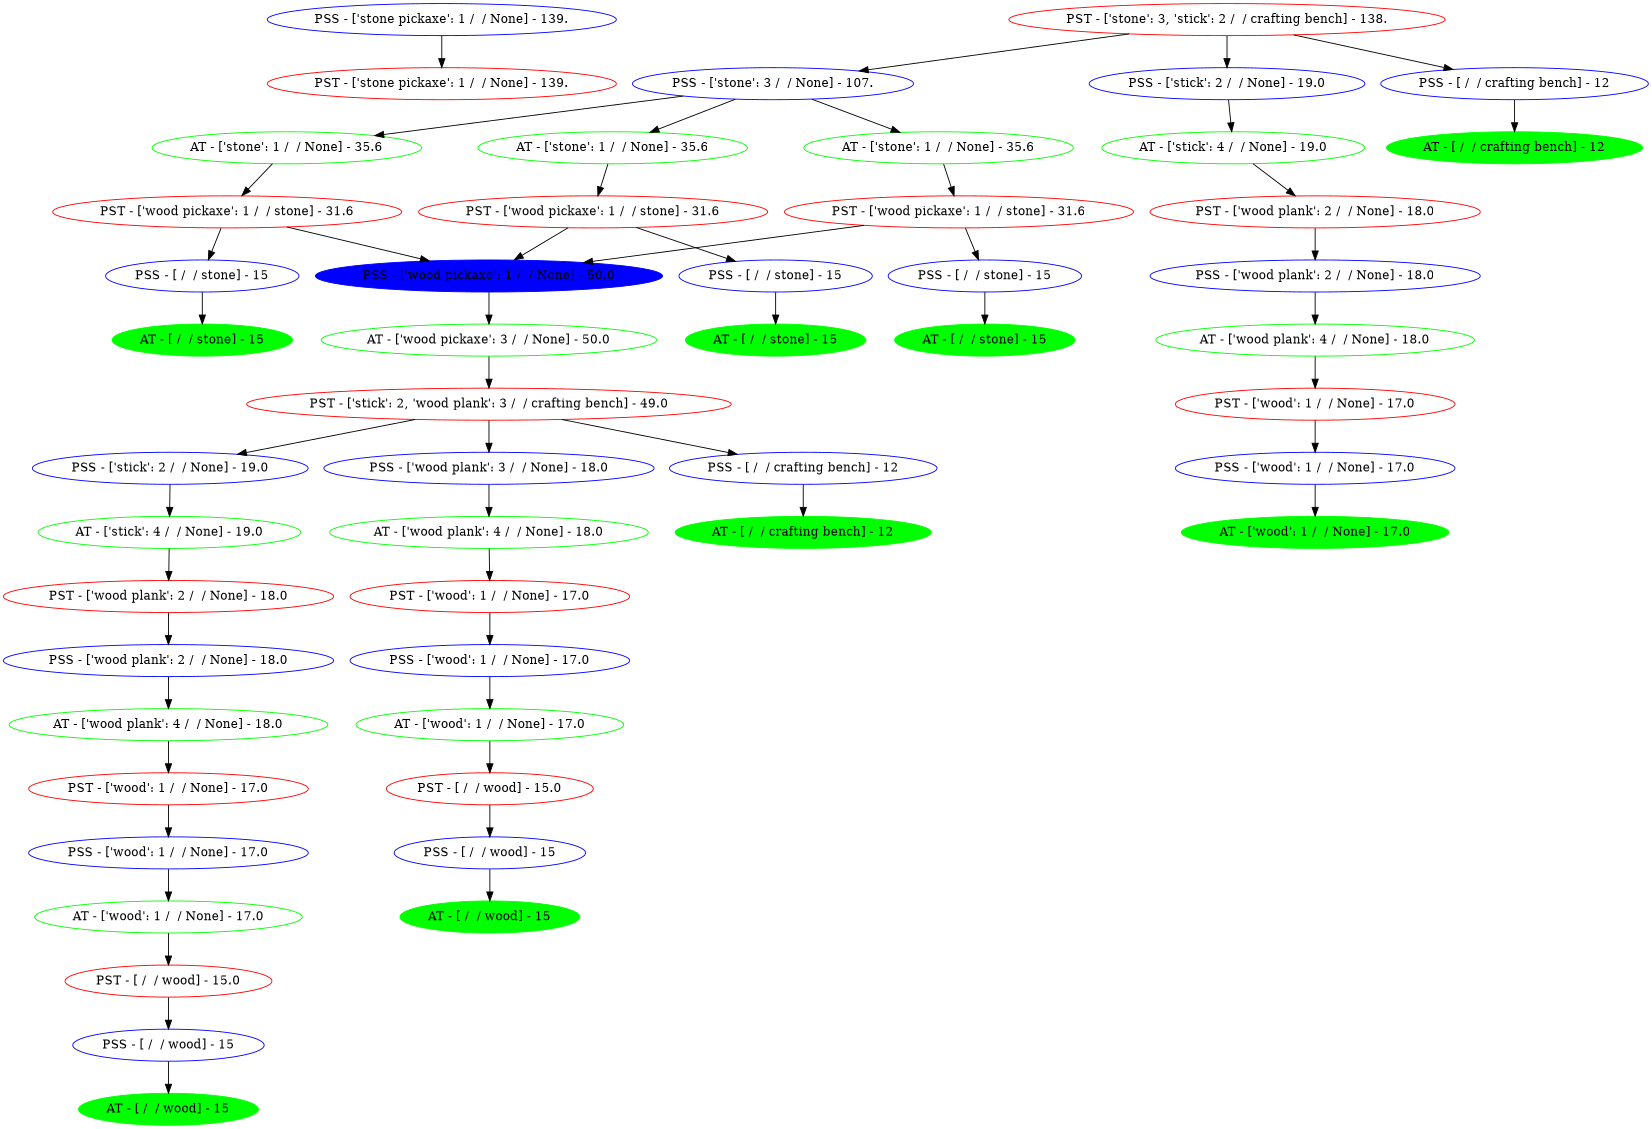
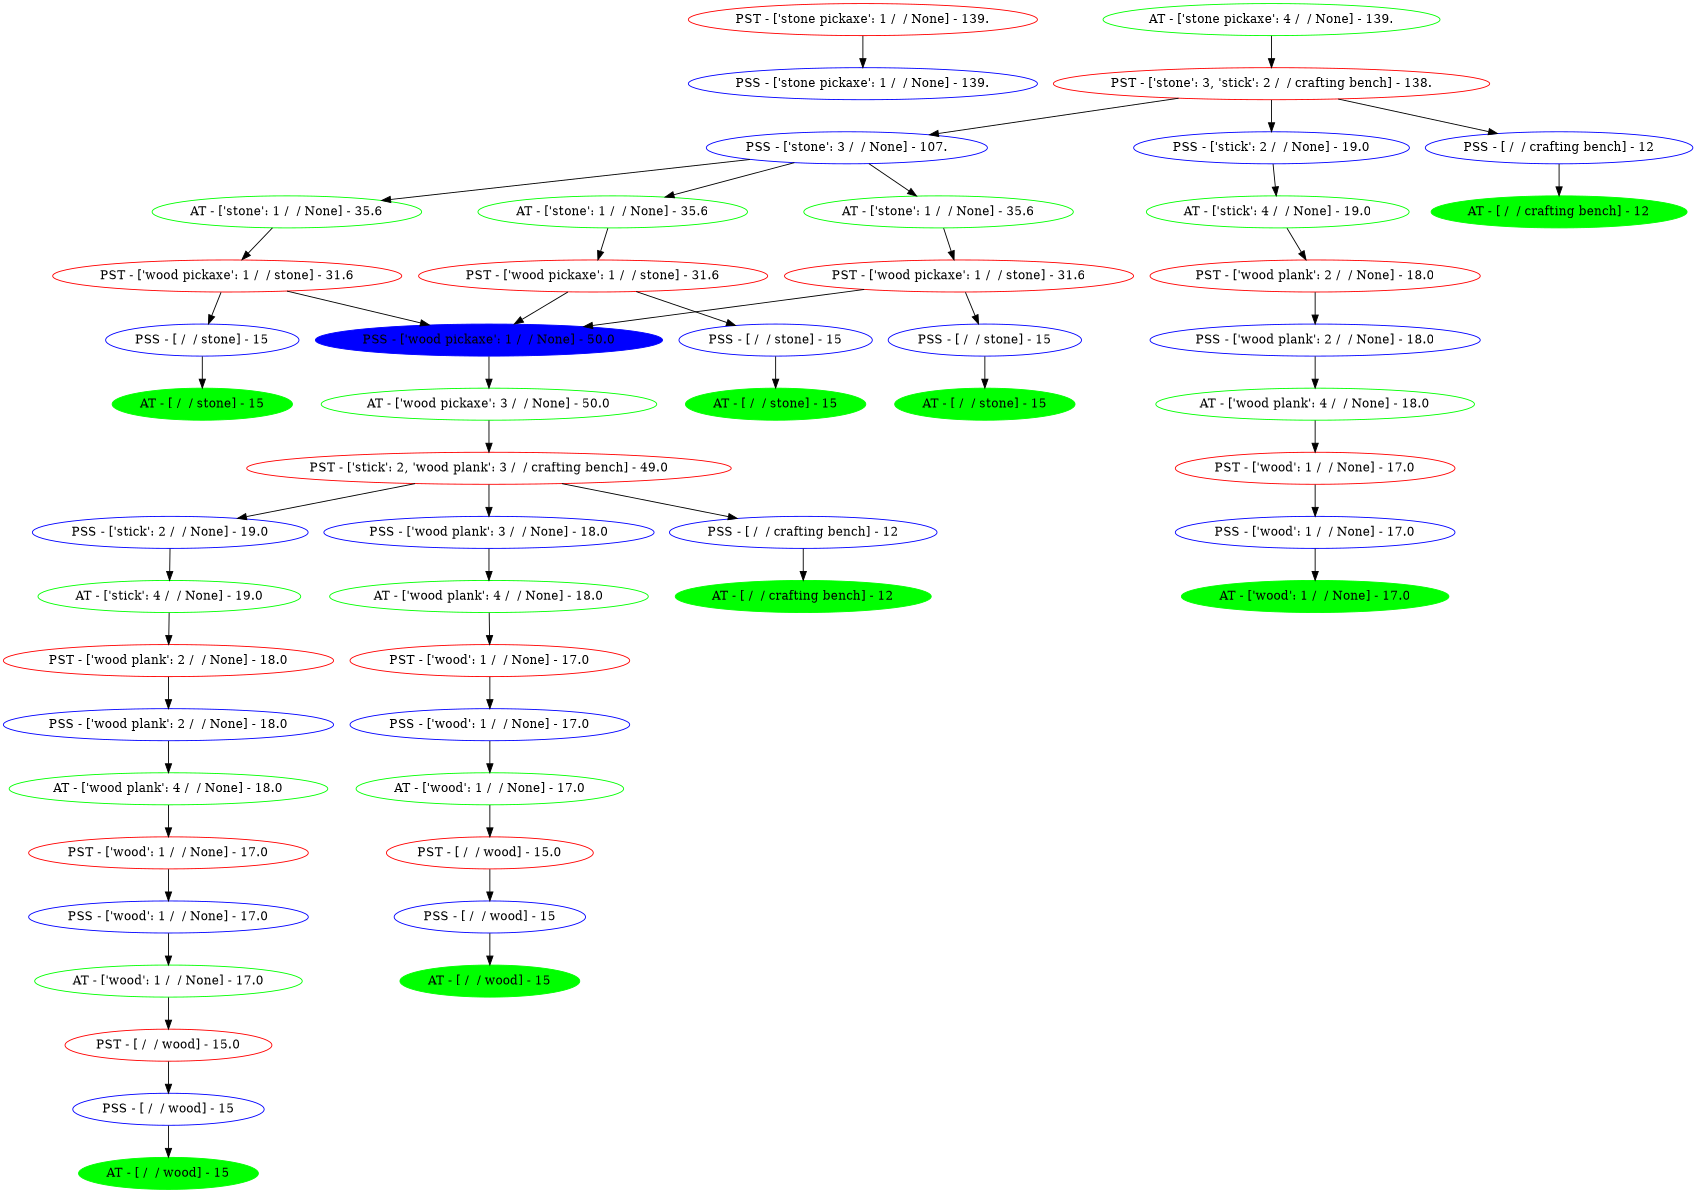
none -> (1271, 20)
(442, 47) -> (863, 47)
